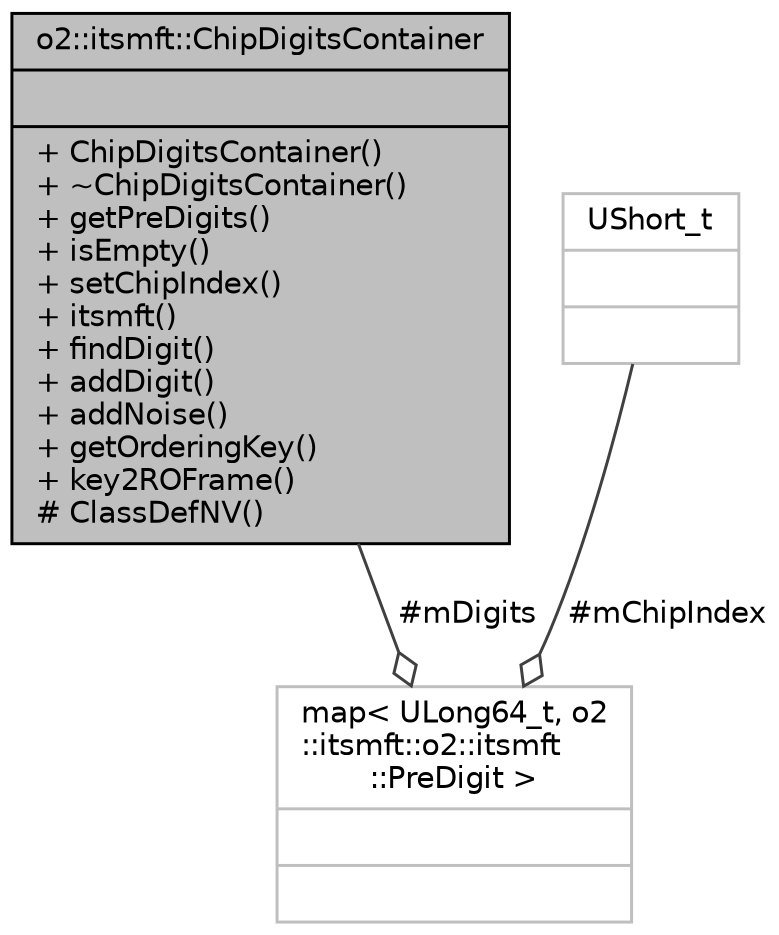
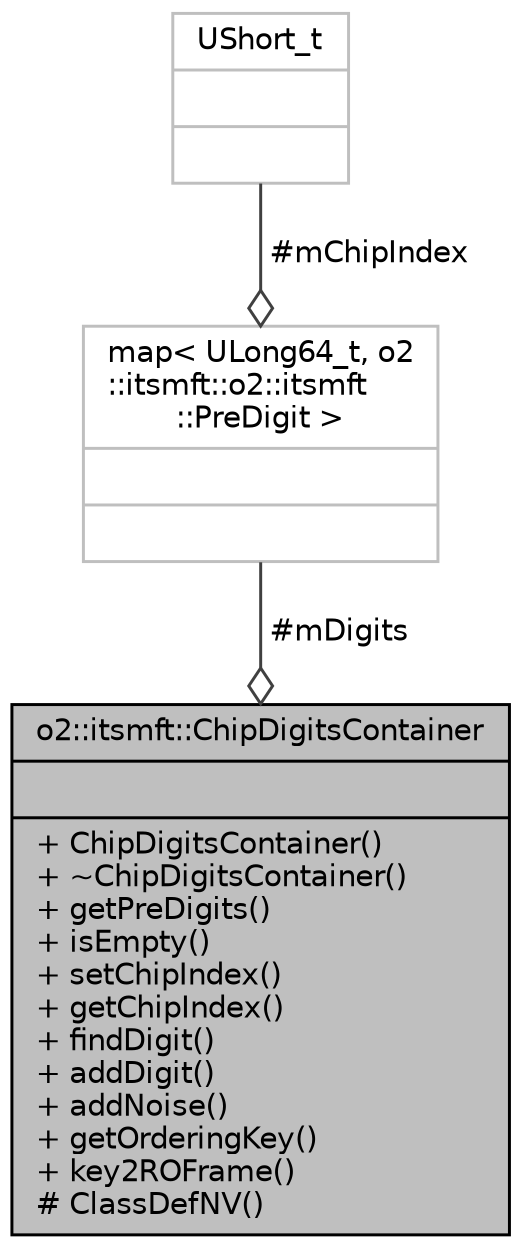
(107, 317) -> (161, 1008)
(378, 598) -> (261, 615)
